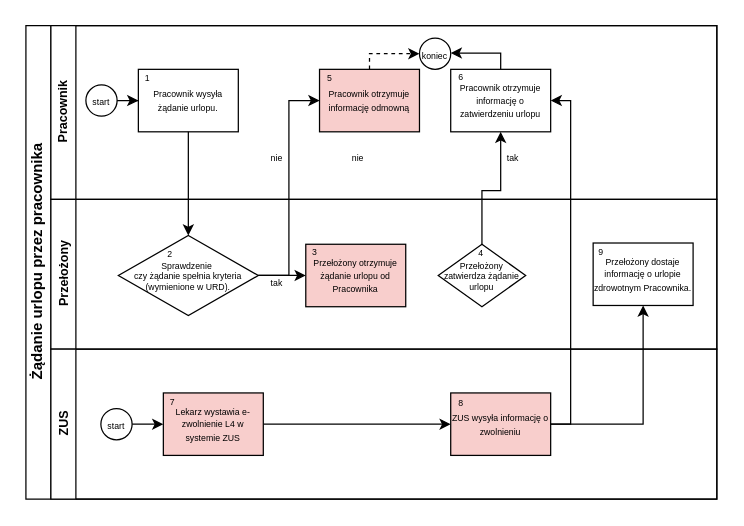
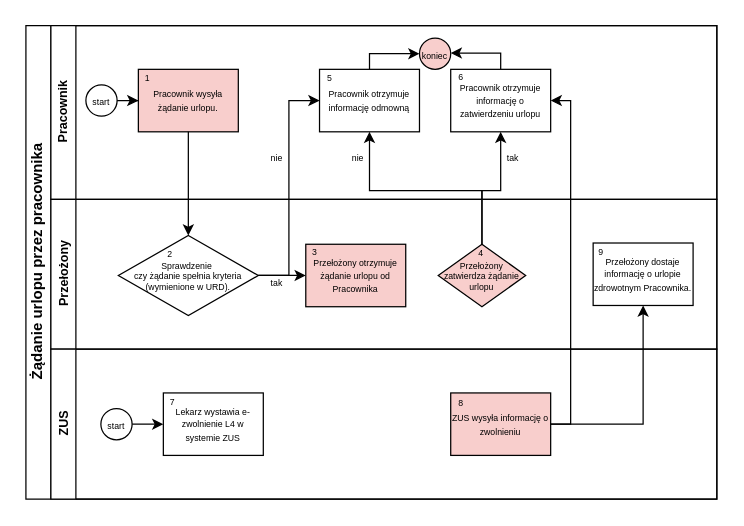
(384, 54) -> (384, 54)
(435, 54) -> (435, 54)
(188, 101) -> (188, 101)
(369, 101) -> (369, 101)
none -> (399, 191)
(482, 276) -> (482, 276)
(213, 424) -> (213, 424)
(352, 424) -> none
